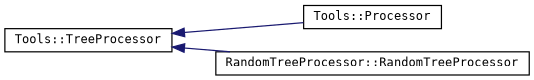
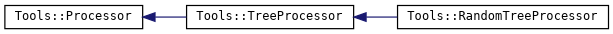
(244, 28) -> (171, 17)
(373, 63) -> (503, 17)
